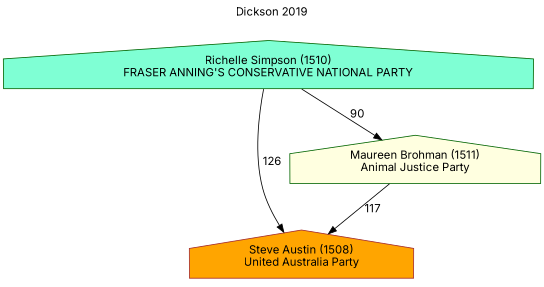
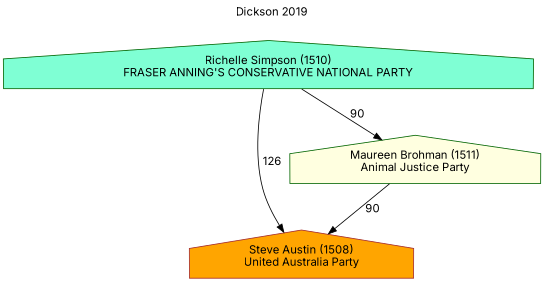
(373, 209) -> (373, 209)
